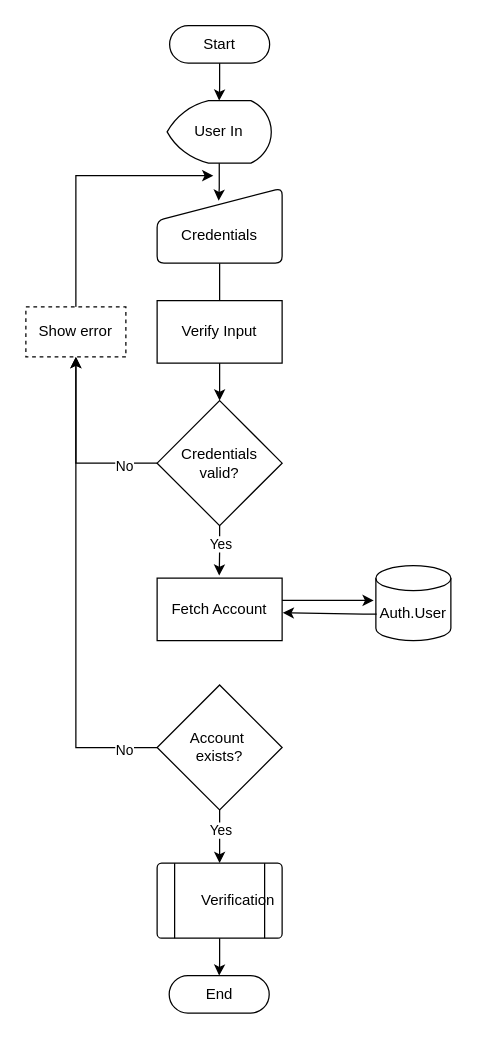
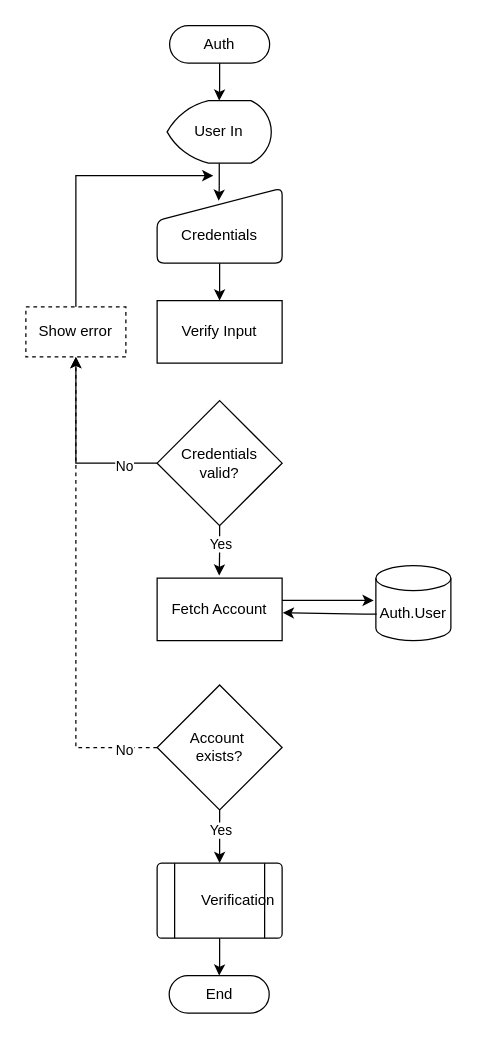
(219, 44) -> (219, 44)
(219, 294) -> (219, 291)
(219, 386) -> none
(76, 626) -> (76, 626)
